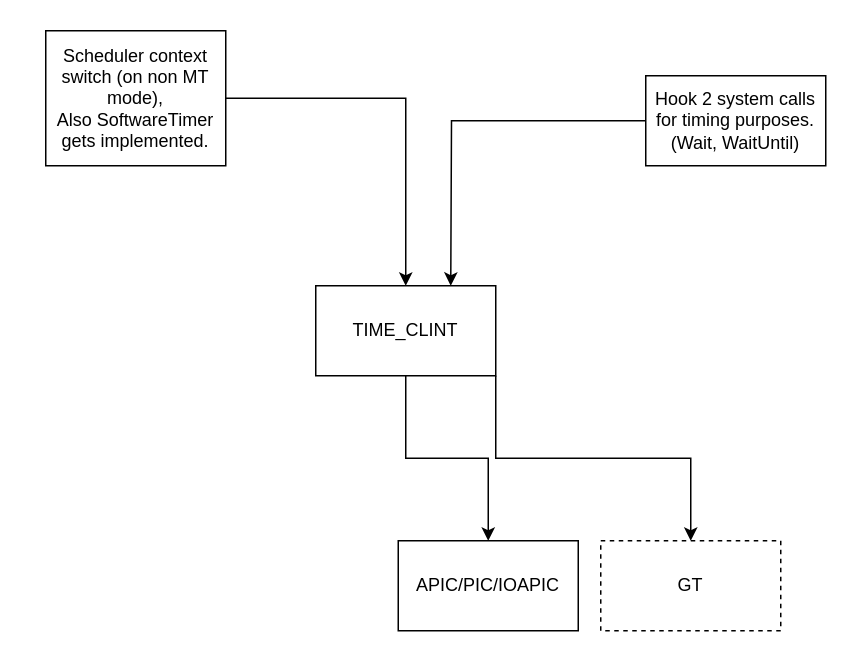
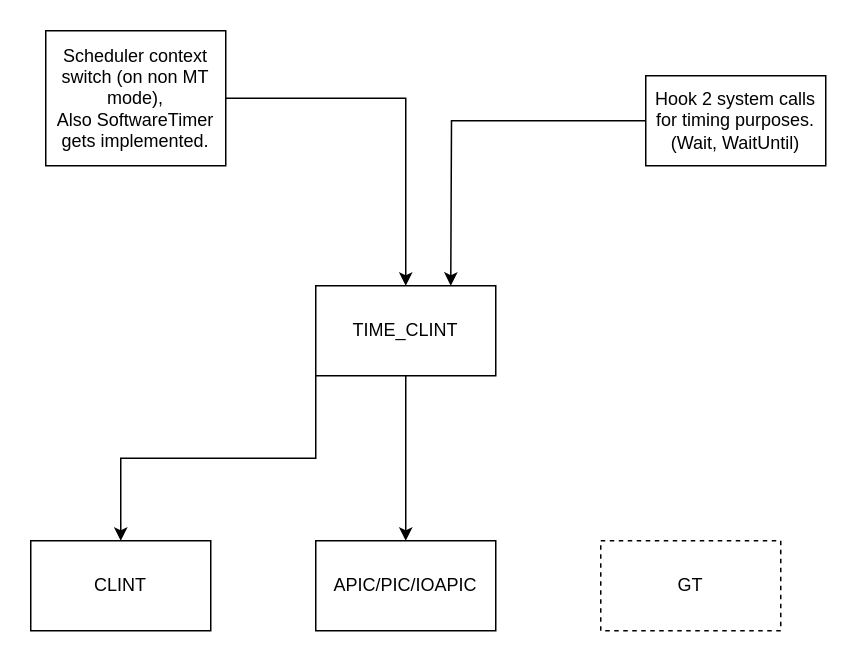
none -> (224, 458)
(588, 458) -> none
none -> (121, 586)
(488, 586) -> (406, 586)
